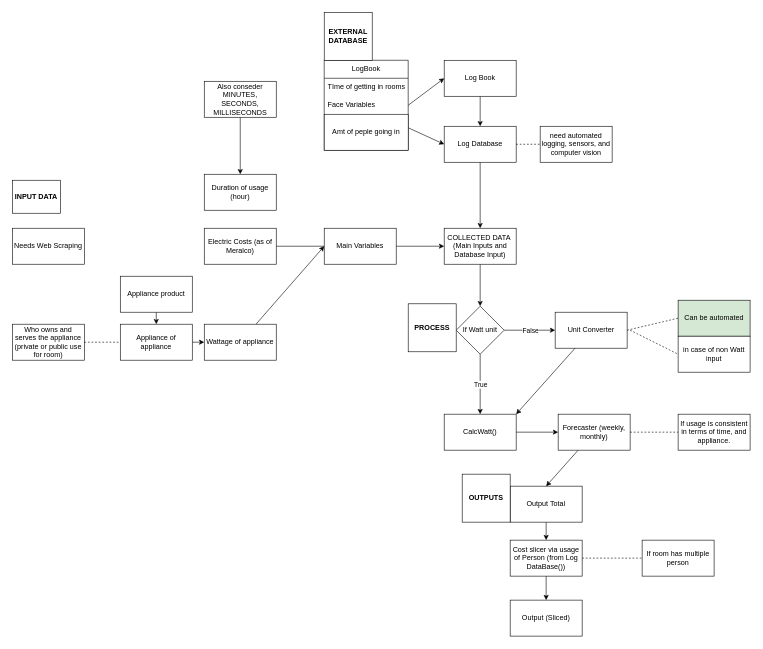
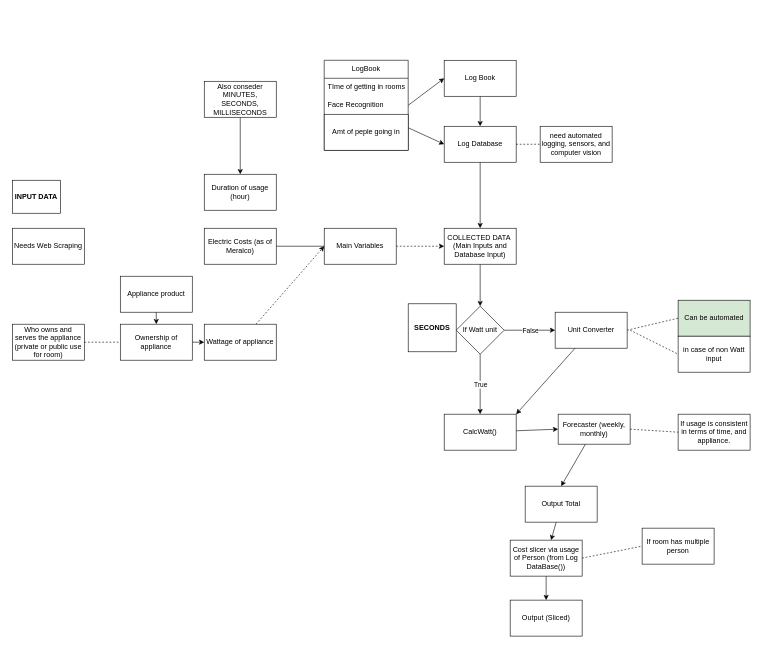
(348, 36) -> none
(353, 105) -> (357, 105)
(418, 246) -> (418, 246)
(288, 288) -> (288, 288)
(432, 328) -> (432, 328)
(156, 342) -> (156, 342)
(594, 432) -> (594, 429)
(486, 498) -> none
(546, 504) -> (561, 504)
(678, 558) -> (678, 546)
